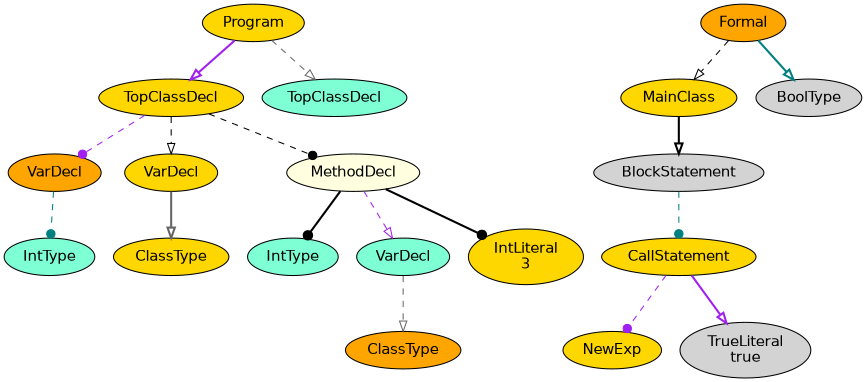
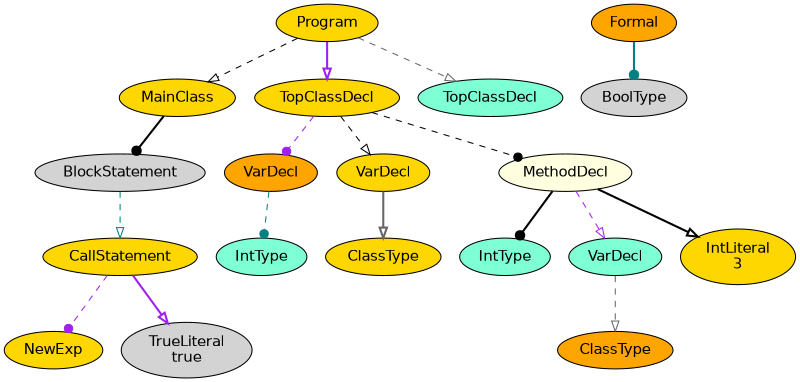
(715, 56) -> (258, 58)
(772, 56) -> (634, 56)
(679, 130) -> (152, 132)
(679, 210) -> (120, 209)
(432, 211) -> (643, 211)
